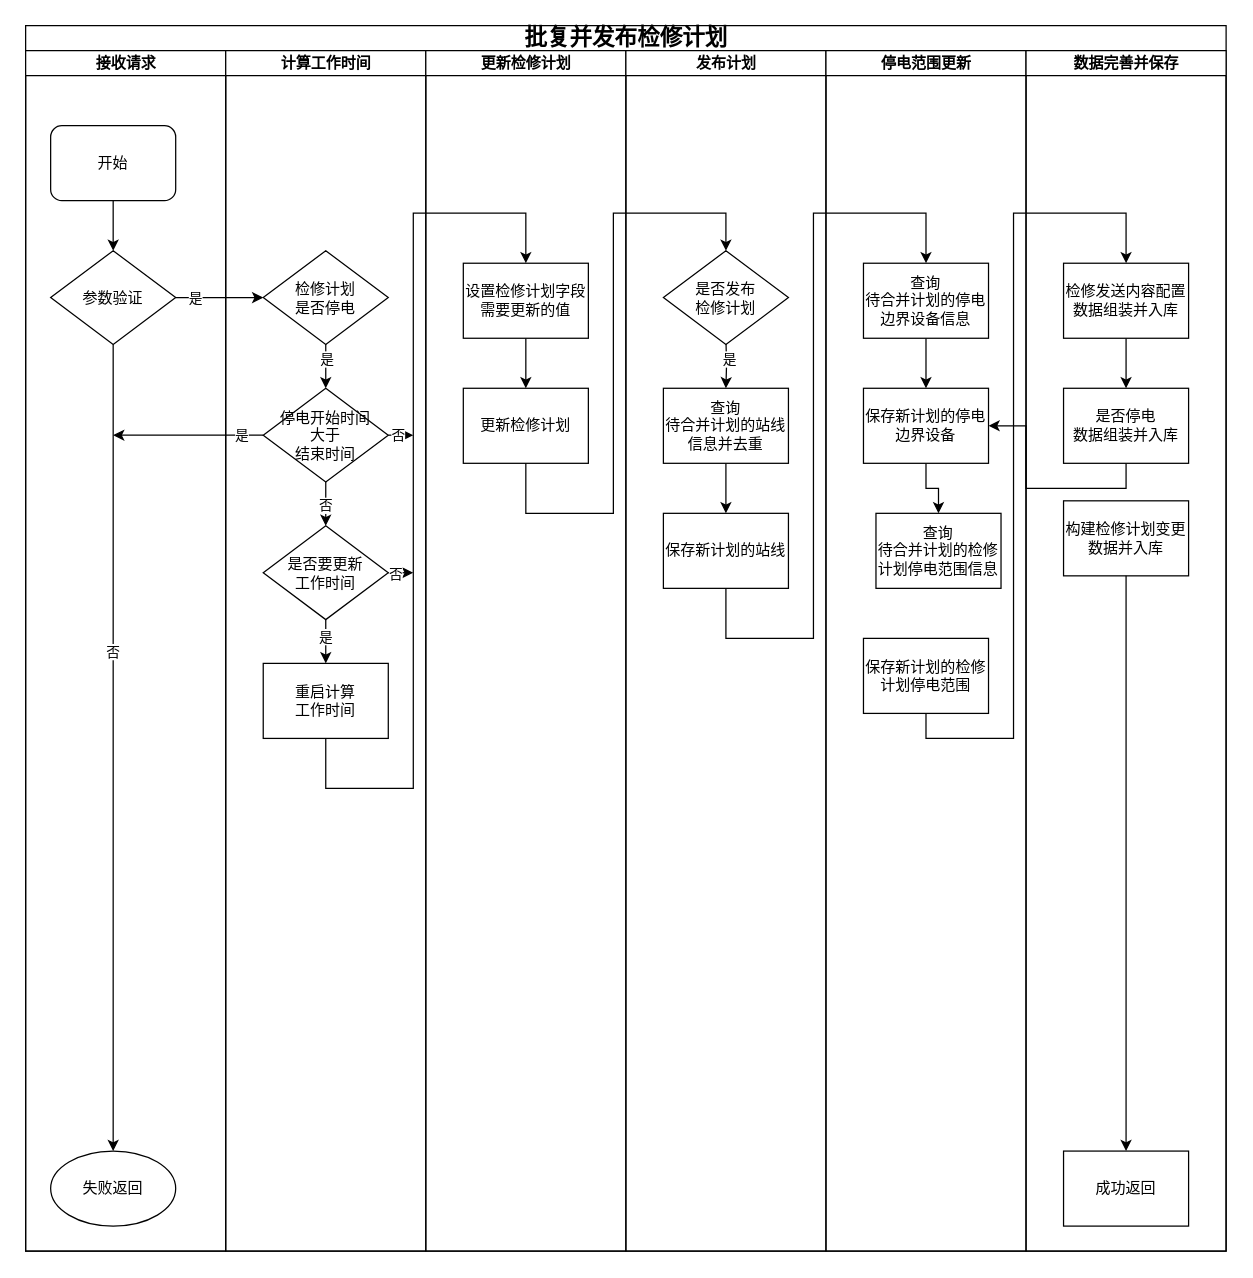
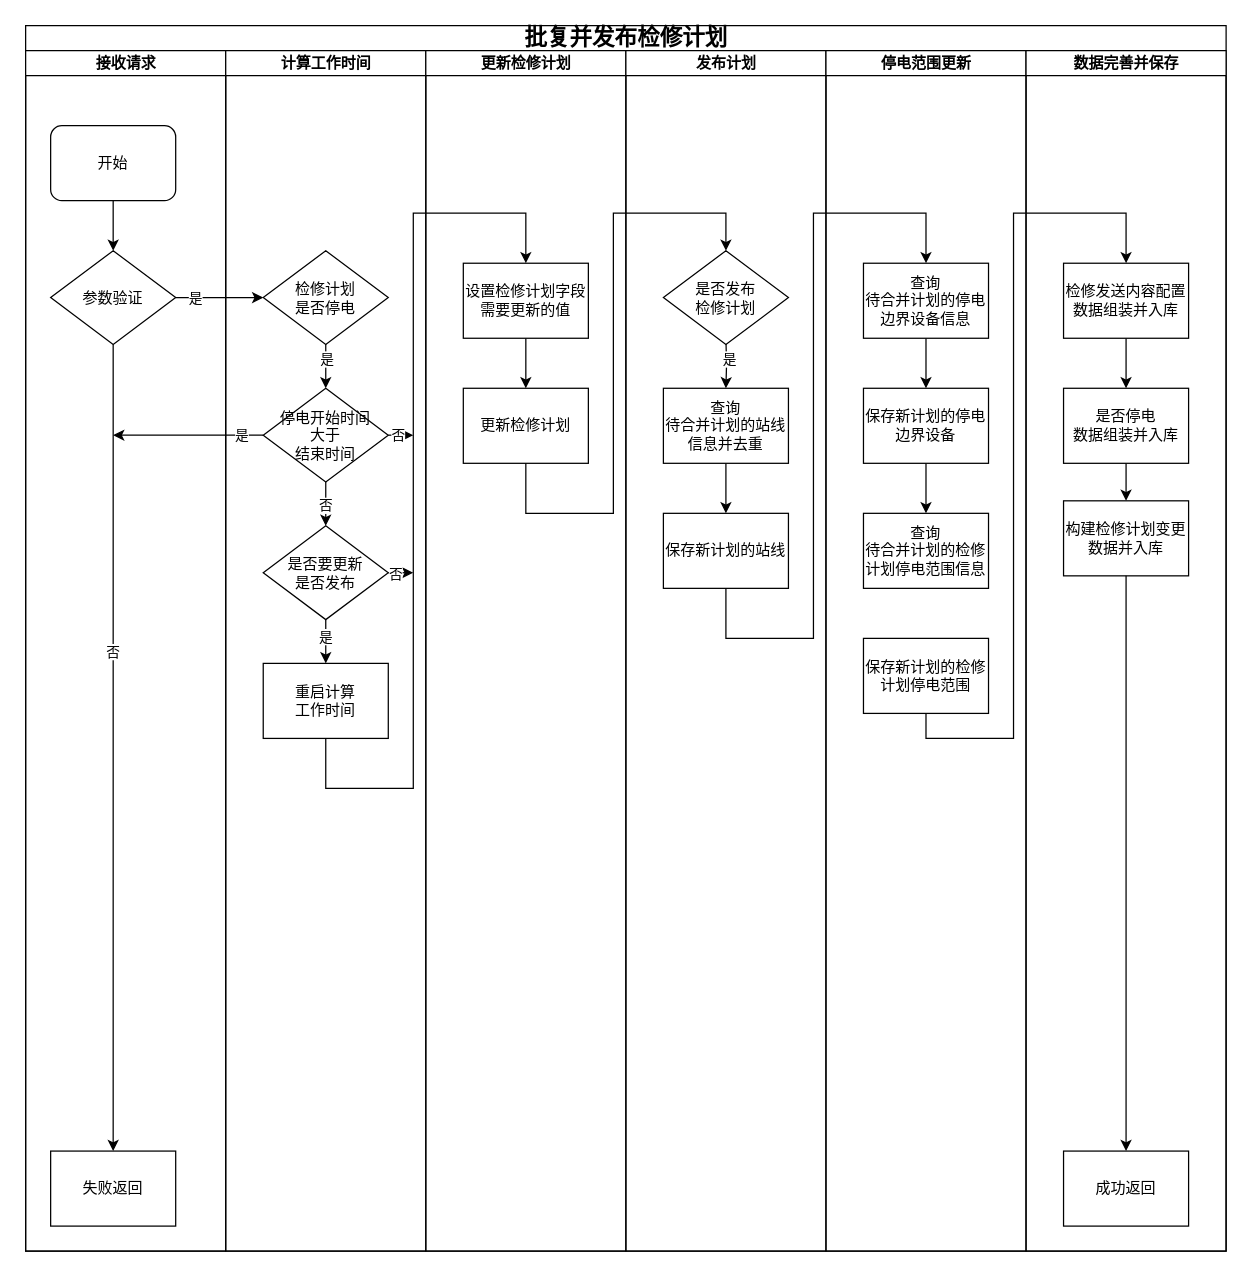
(1078, 488) -> (1126, 489)
(938, 551) -> (926, 551)
(326, 573) -> (326, 573)
(113, 1188) -> (113, 1188)
